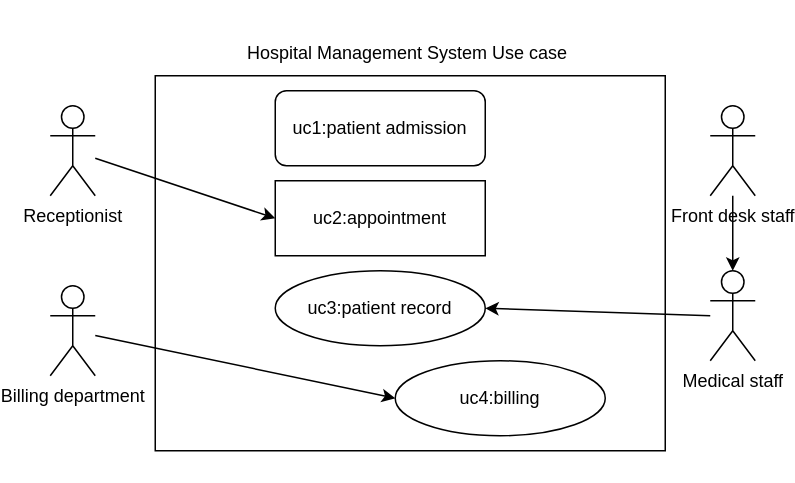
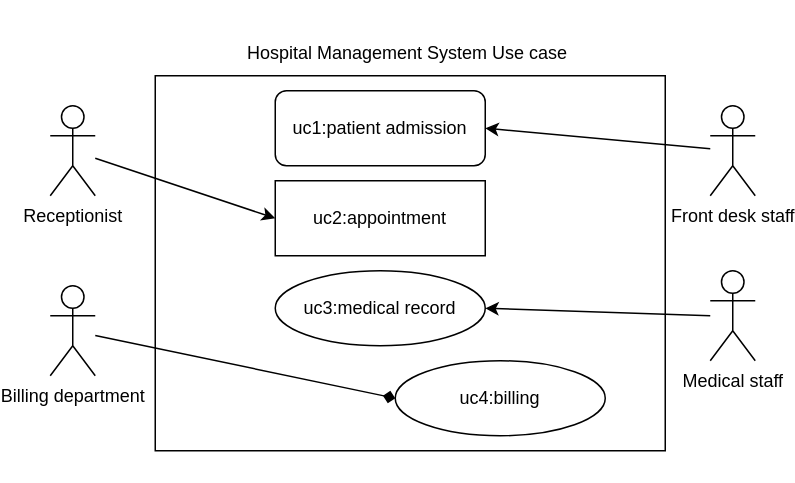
(733, 228) -> (603, 139)
(380, 308) -> (380, 308)
(384, 396) -> (383, 396)
